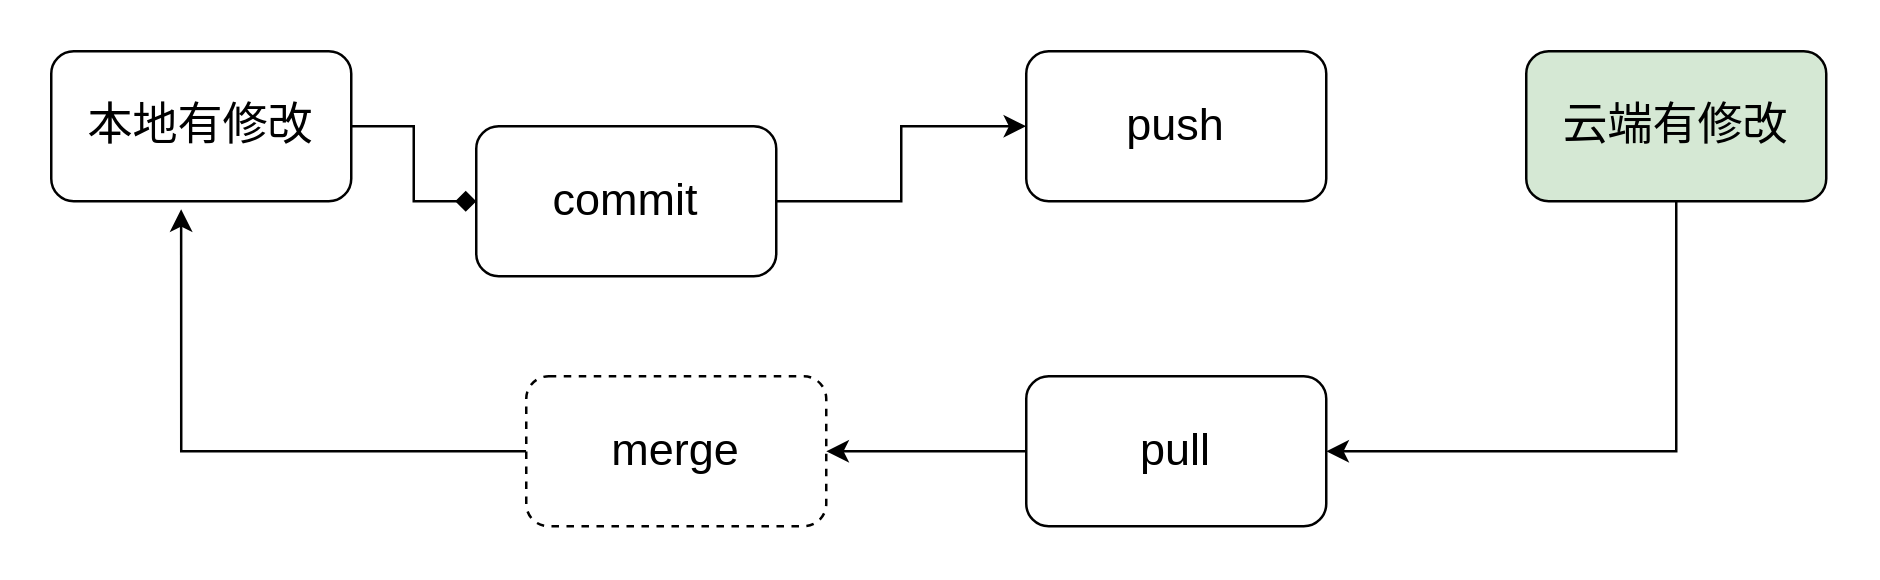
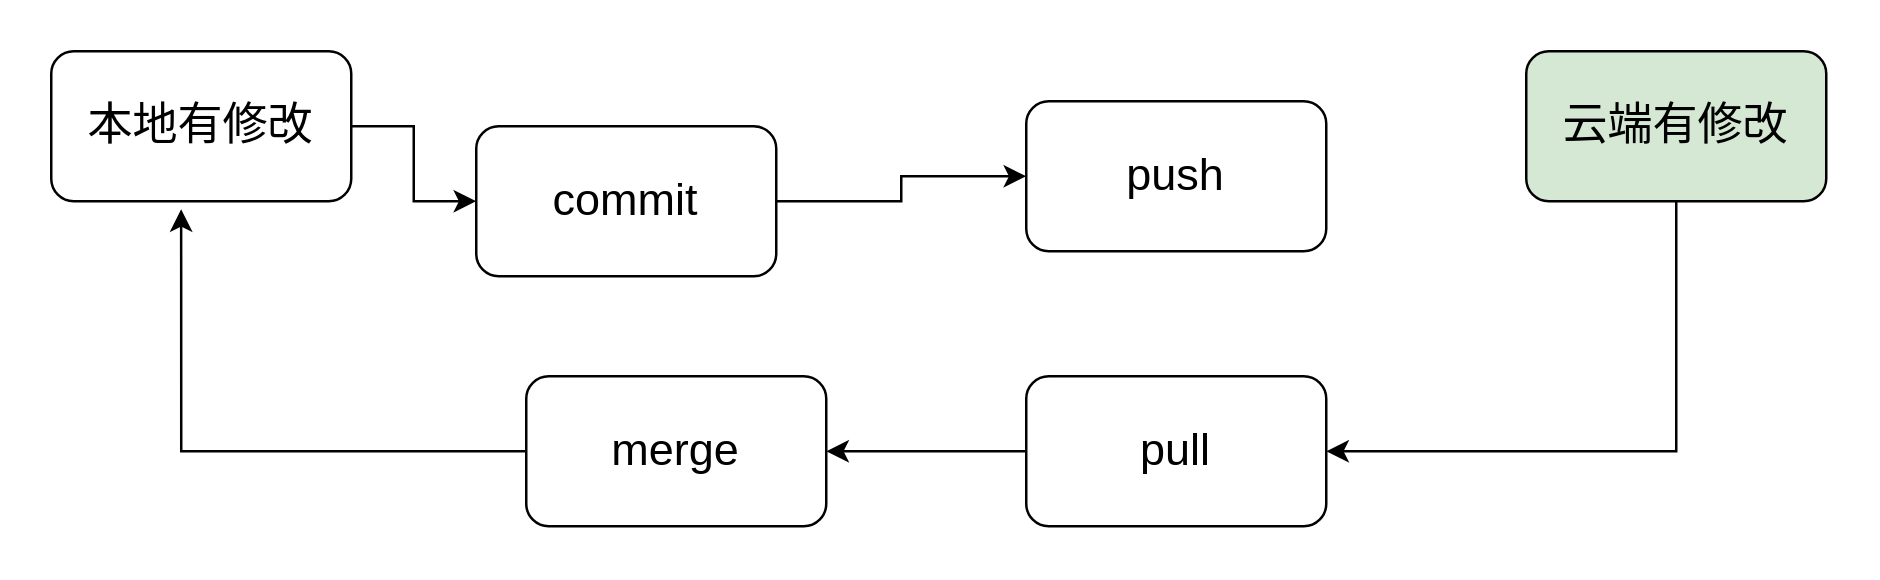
(1176, 126) -> (1176, 176)
(456, 201) -> (457, 201)
(676, 451) -> (676, 451)
